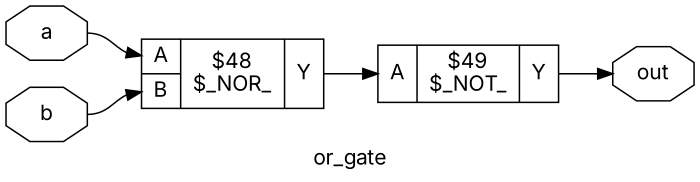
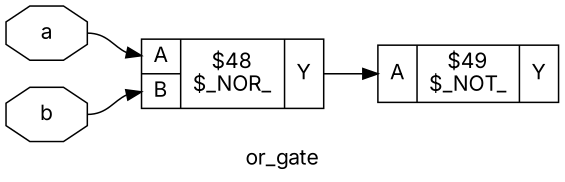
(653, 74) -> none
